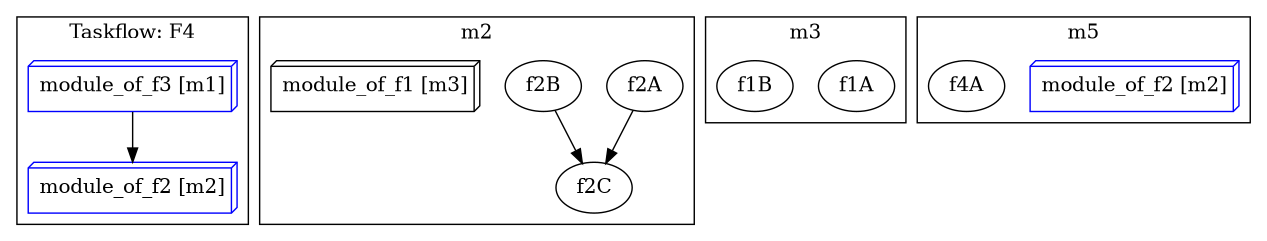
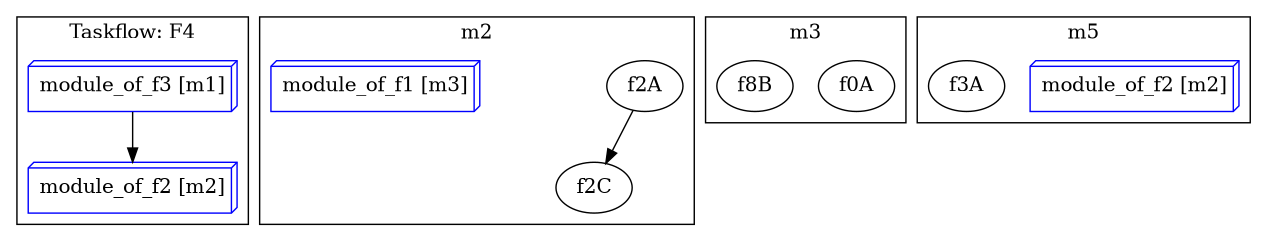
(375, 86) -> (375, 86)
(543, 86) -> none
(755, 86) -> (755, 86)
(857, 86) -> (857, 86)
(967, 86) -> (967, 86)
